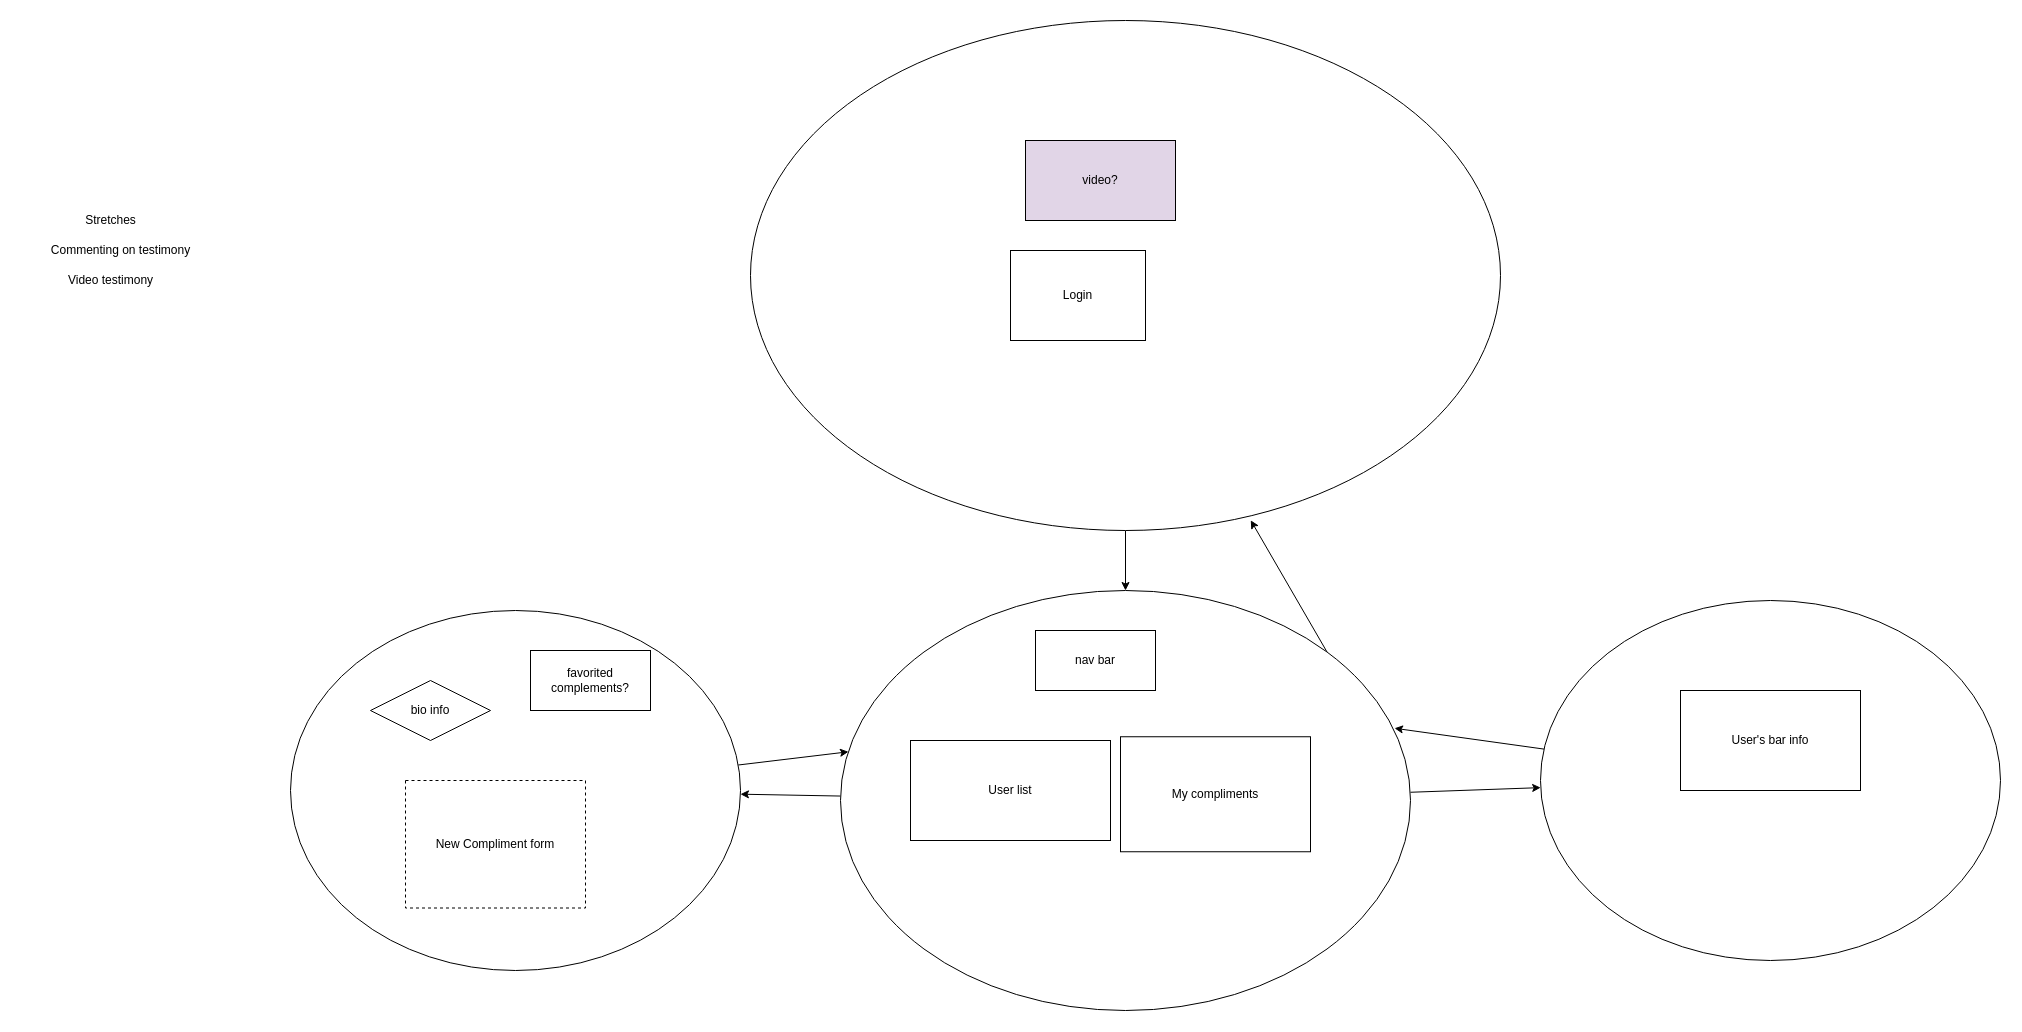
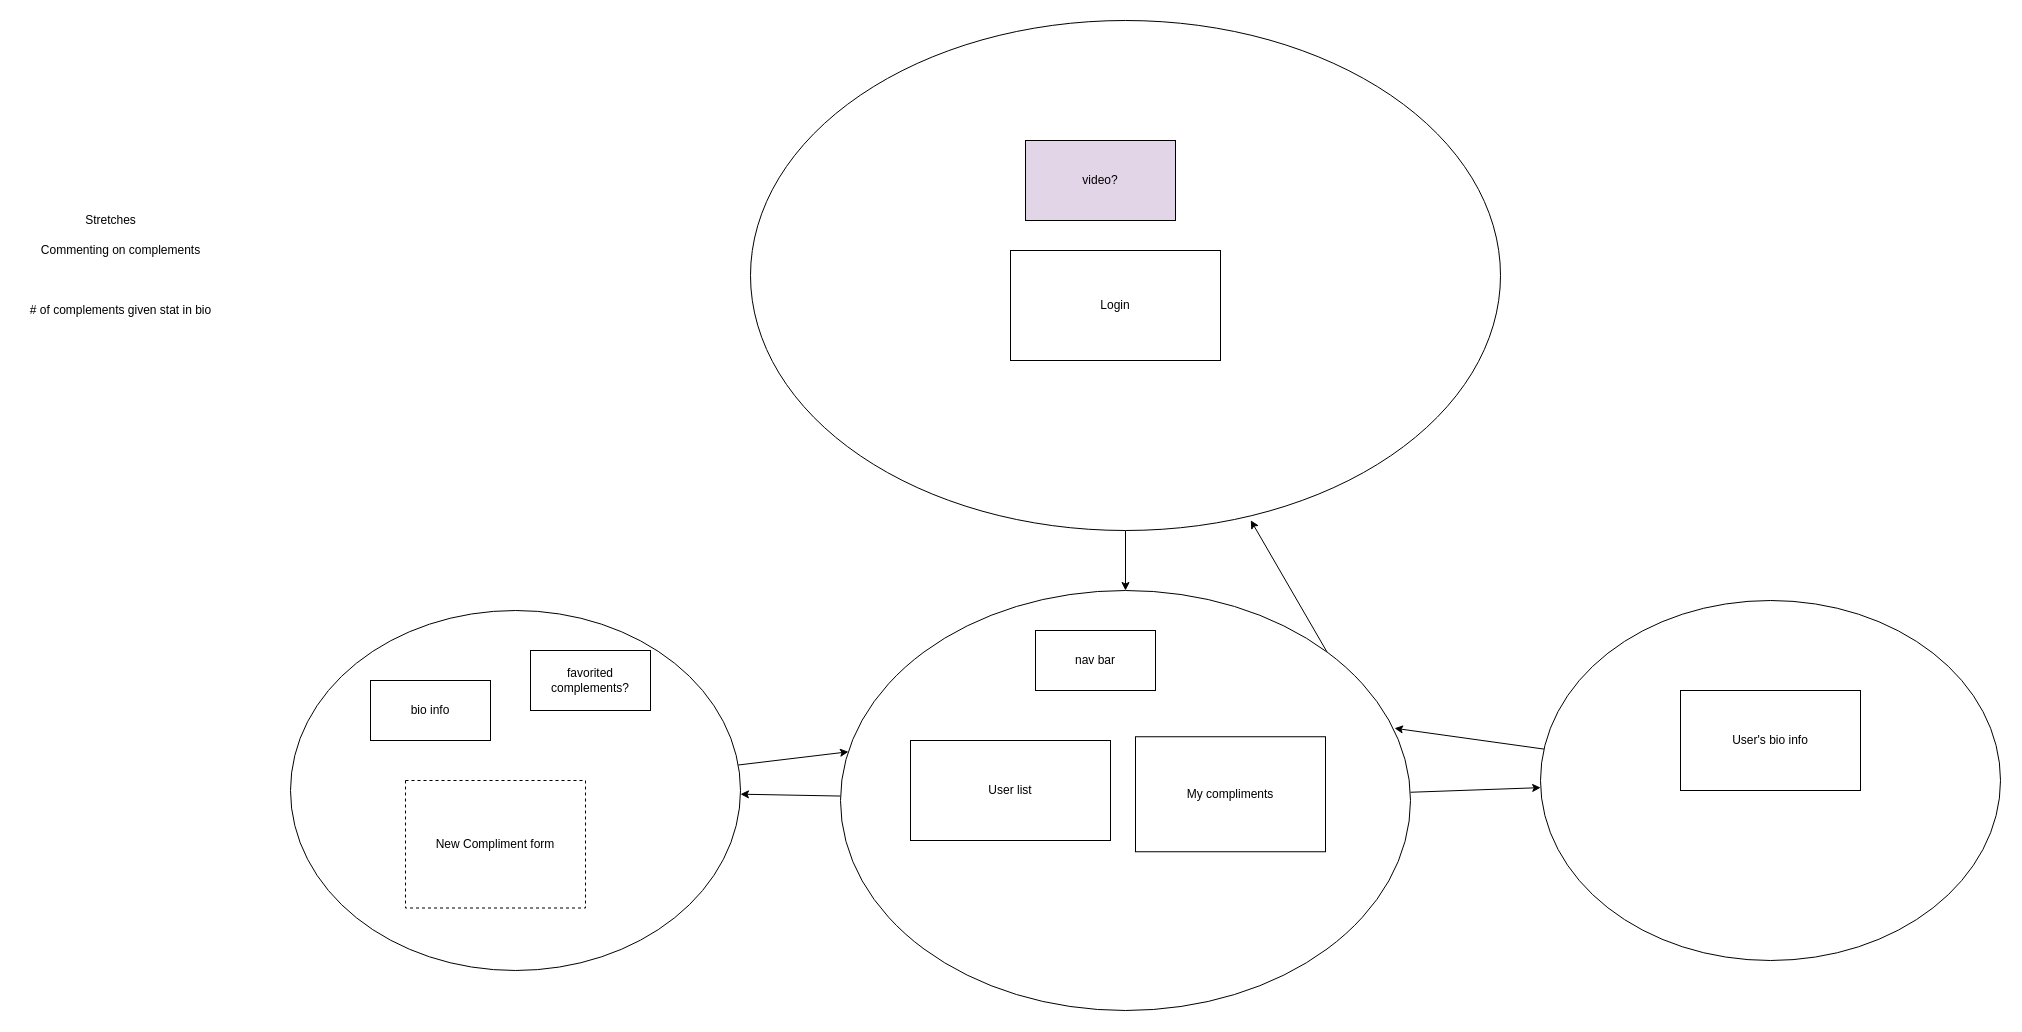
(121, 251) -> (121, 251)
(111, 281) -> none
(1078, 296) -> (1116, 306)
none -> (121, 311)
(431, 711) -> (431, 711)
(1771, 741) -> (1771, 741)
(1216, 794) -> (1231, 794)
